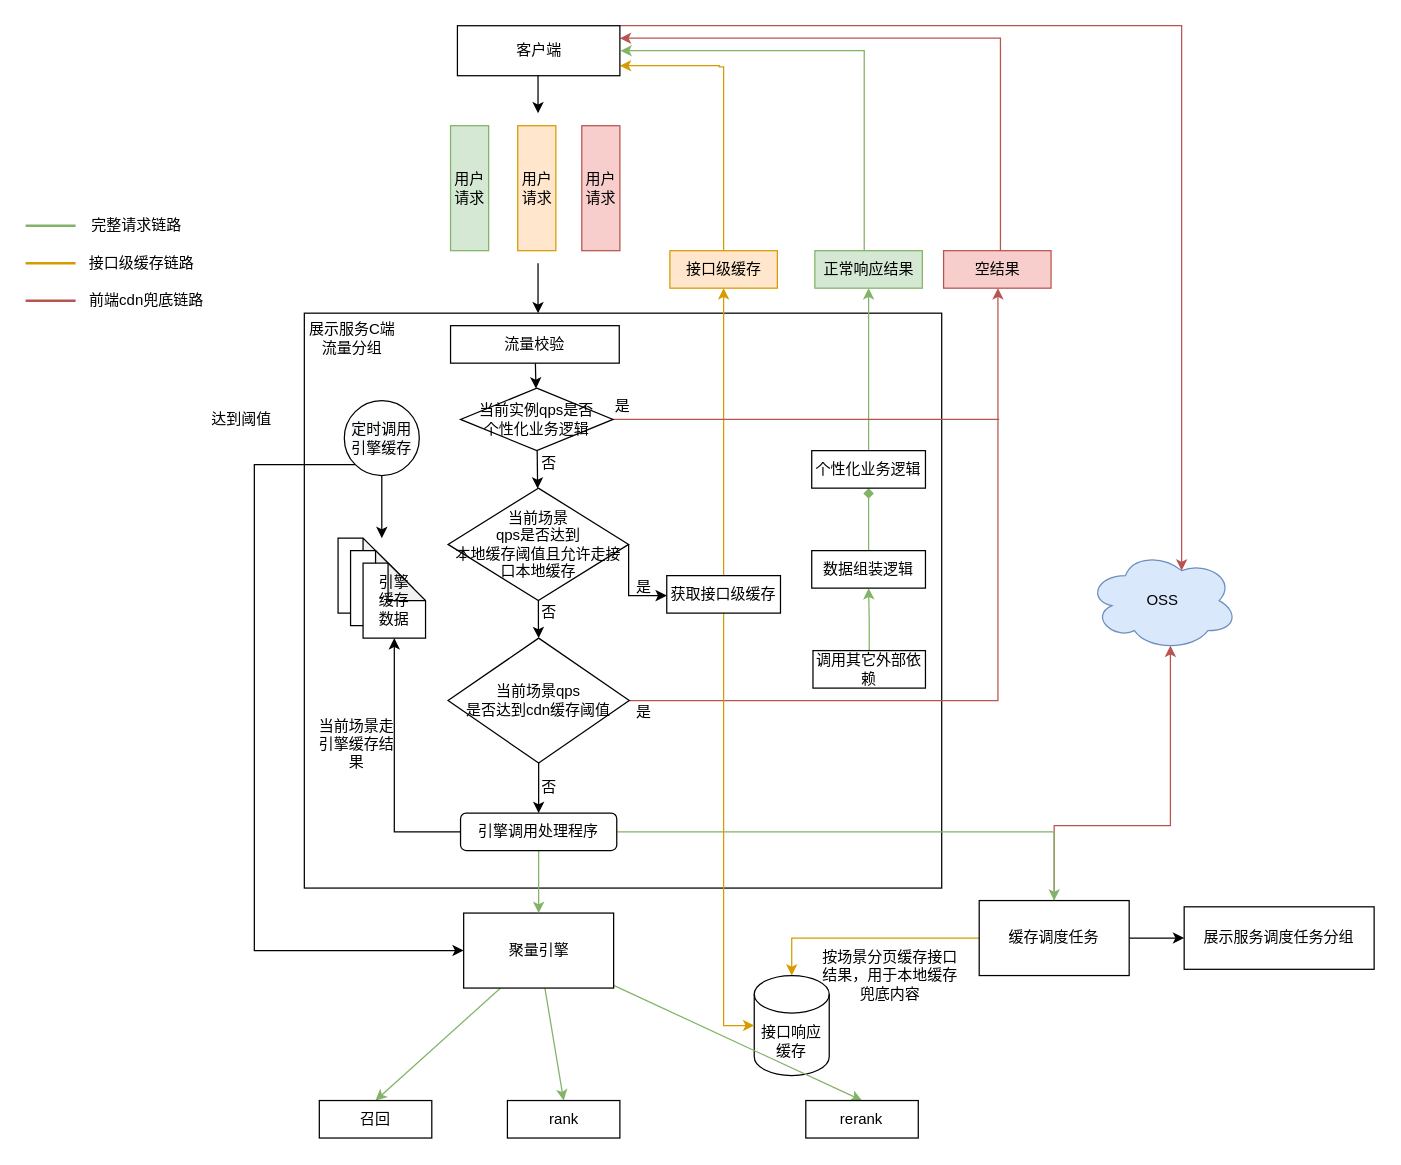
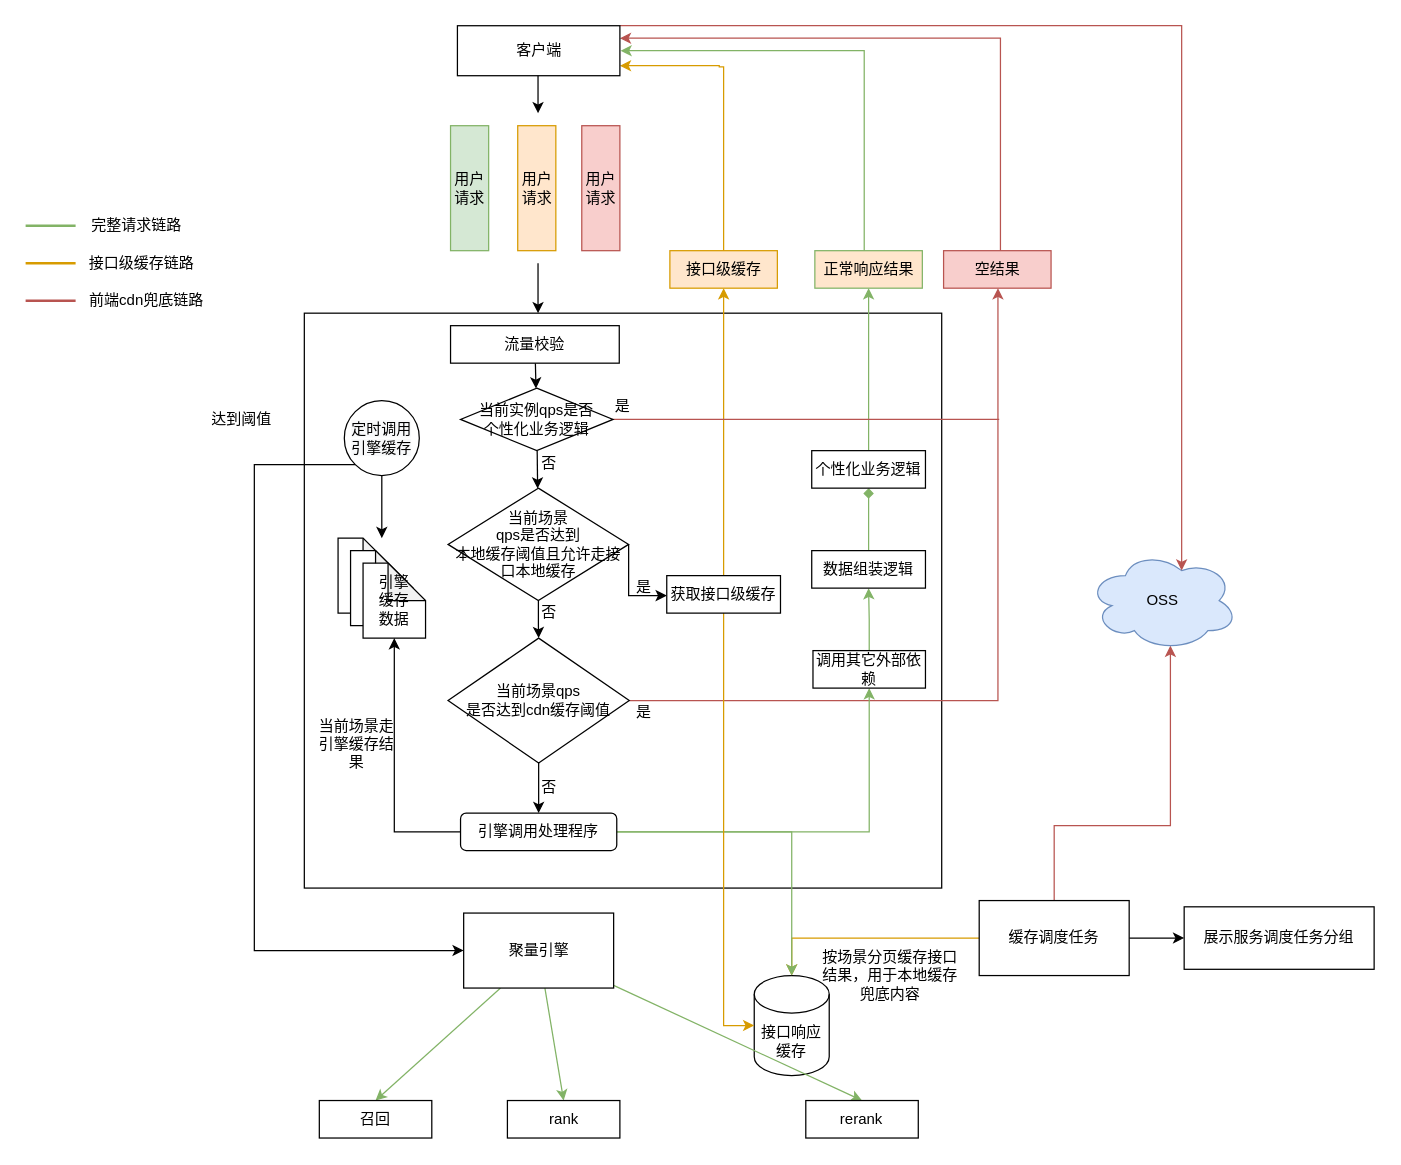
(869, 269) -> (869, 269)
(353, 338) -> none
(959, 832) -> (869, 765)
(539, 878) -> (792, 884)
